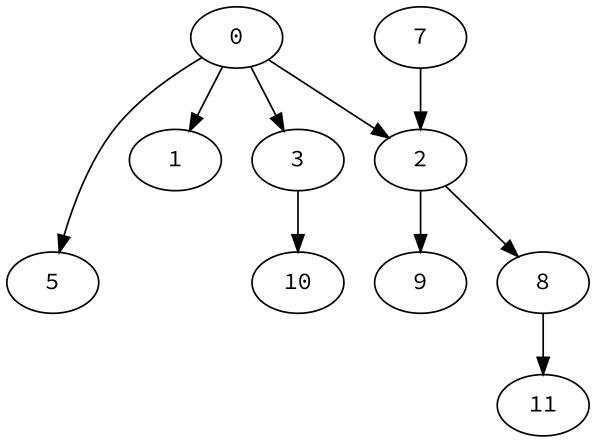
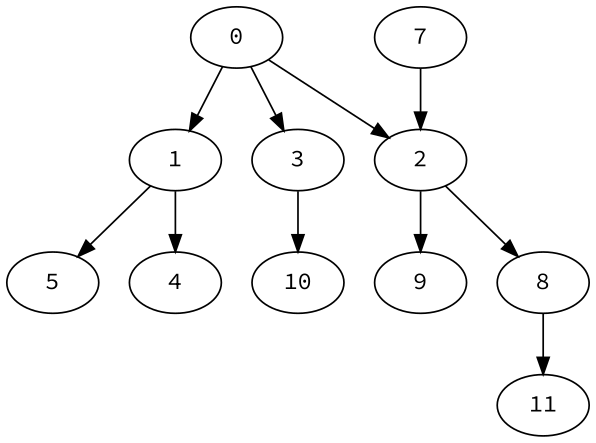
(113, 131) -> (120, 215)
none -> (175, 283)
